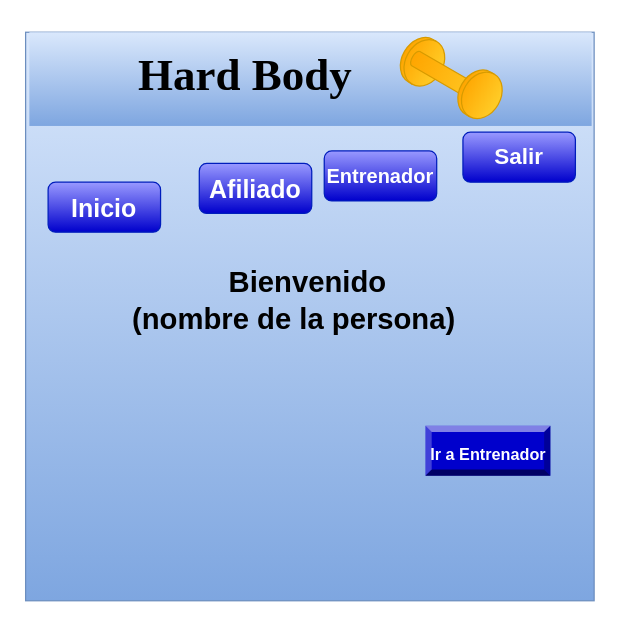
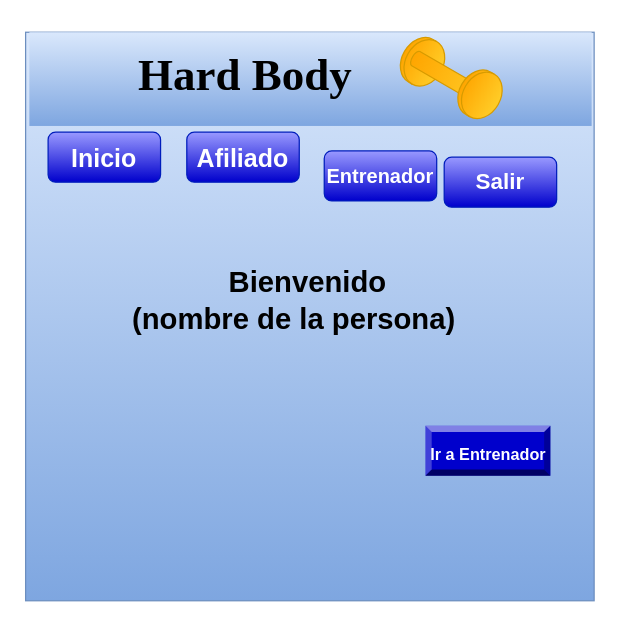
(519, 157) -> (501, 182)
(256, 188) -> (243, 157)
(104, 207) -> (104, 157)
